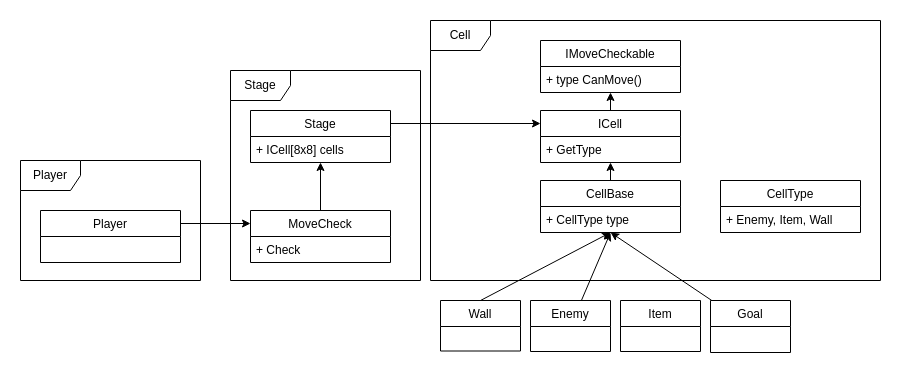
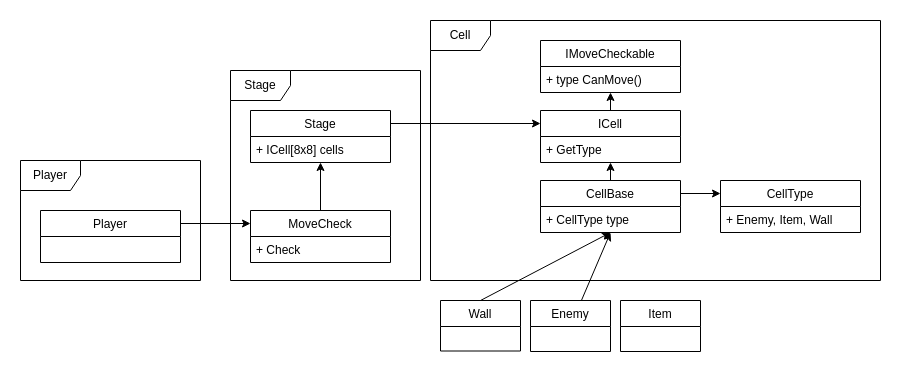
none -> (698, 194)
(663, 267) -> none
(751, 327) -> none
